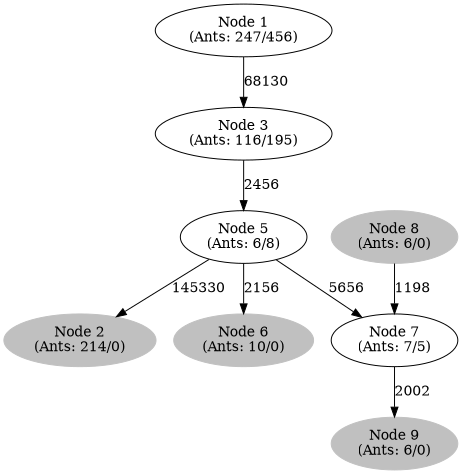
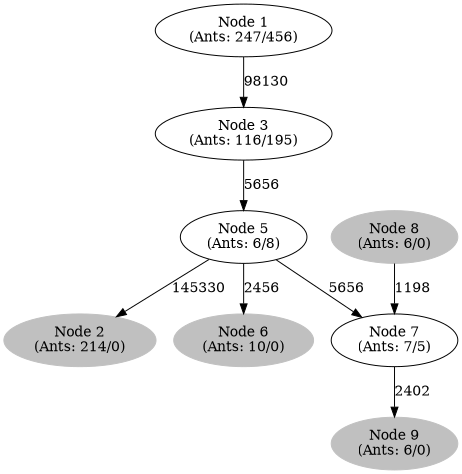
(266, 82) -> (266, 82)
(262, 185) -> (262, 185)
(262, 289) -> (262, 289)
(413, 392) -> (413, 392)
